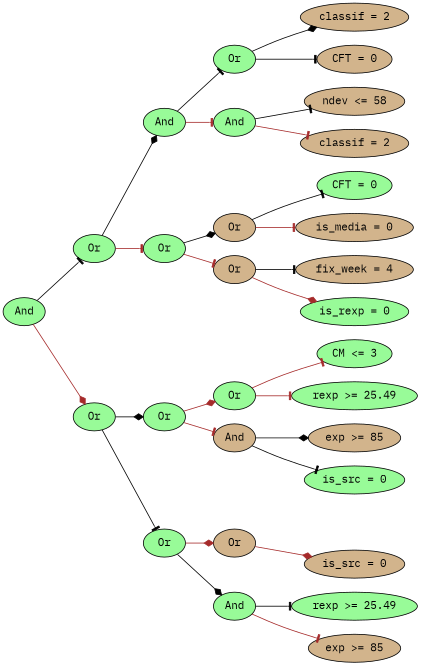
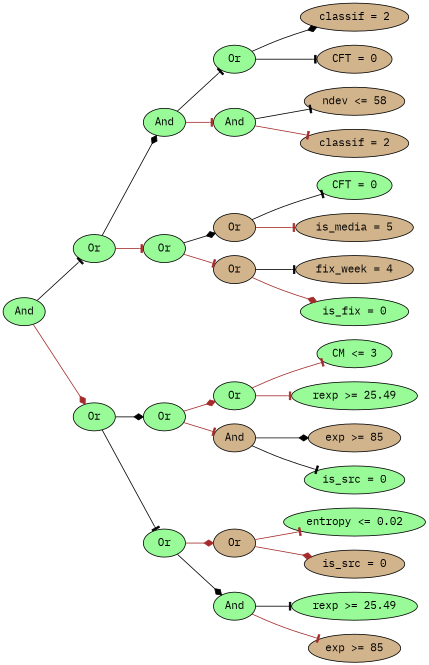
(355, 228) -> (355, 228)
(355, 312) -> (355, 312)
none -> (355, 522)
